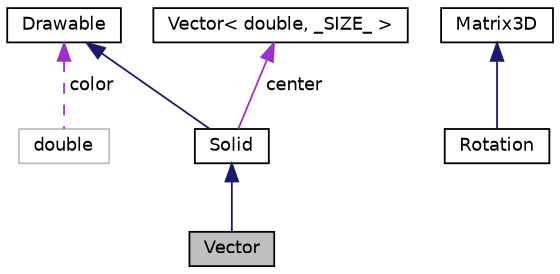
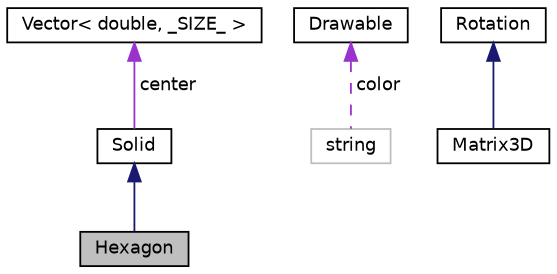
(156, 91) -> none
(497, 95) -> (493, 95)
(64, 146) -> (351, 146)
(232, 249) -> (134, 249)
